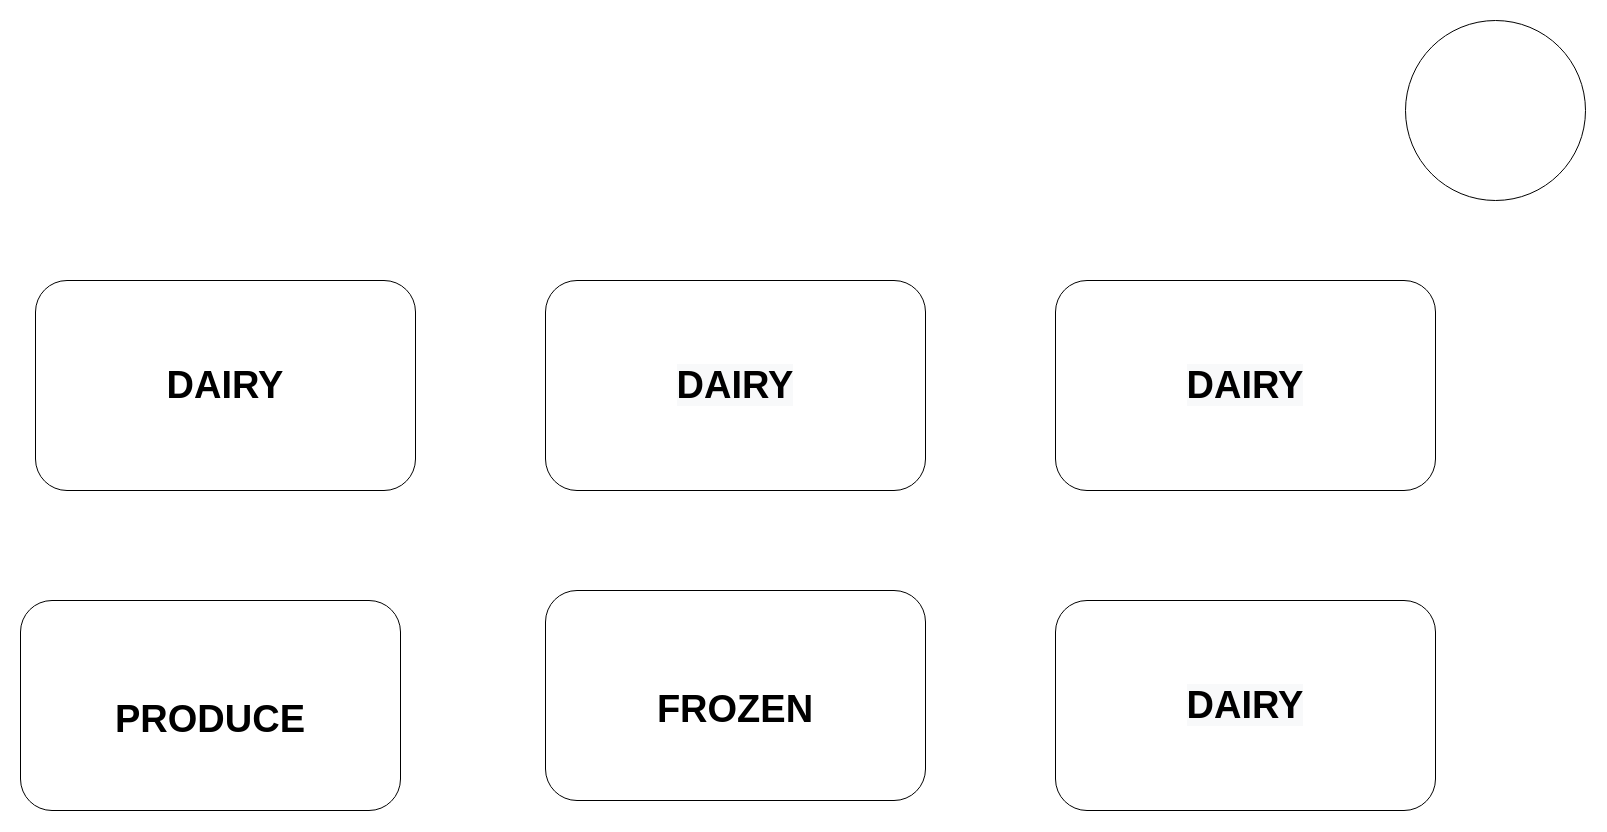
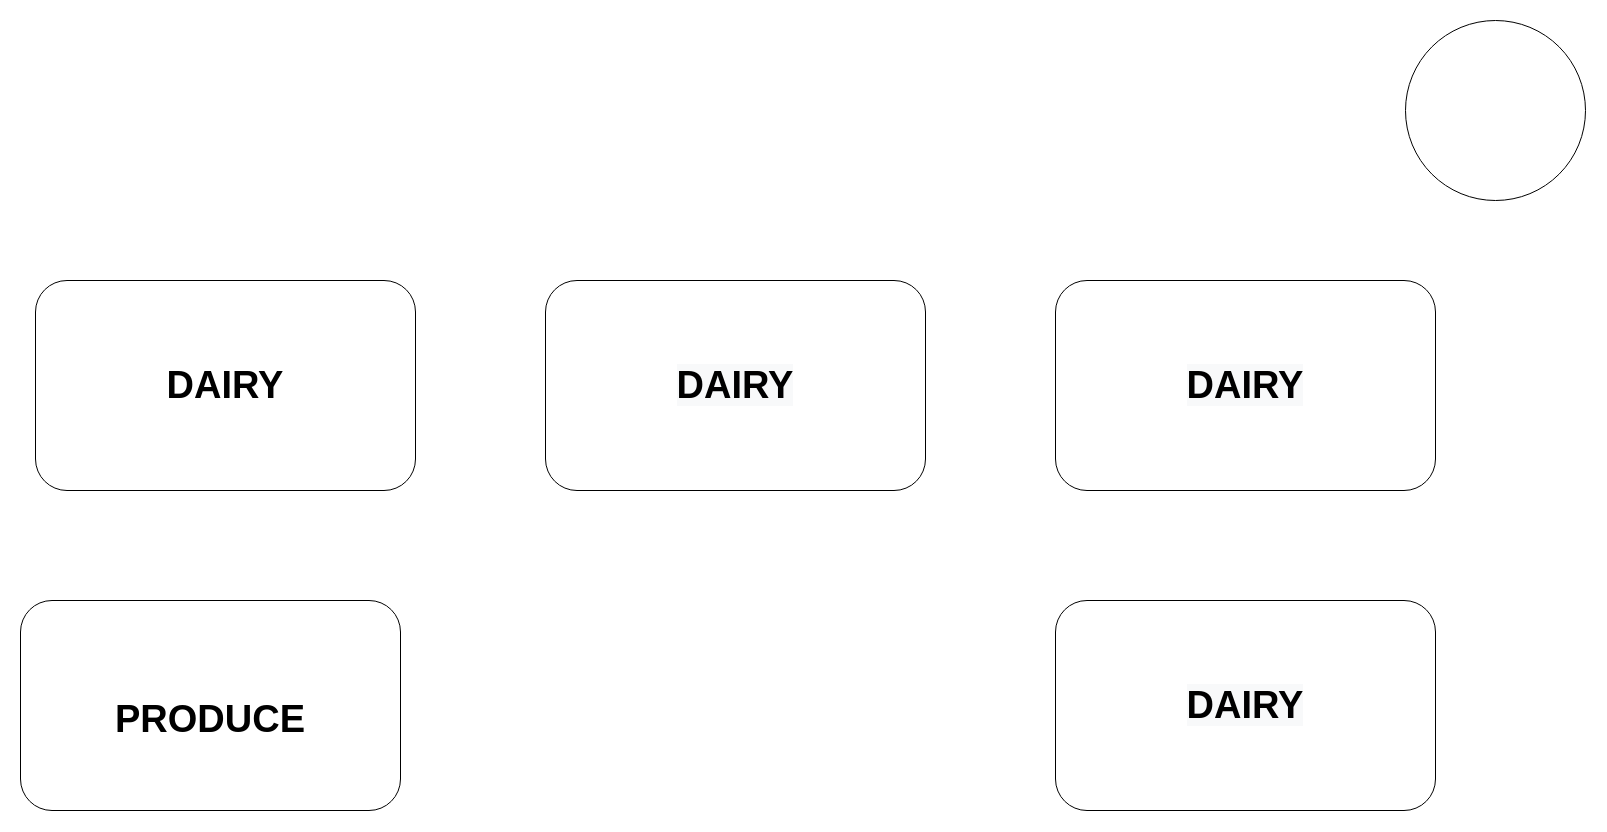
(736, 696) -> none
